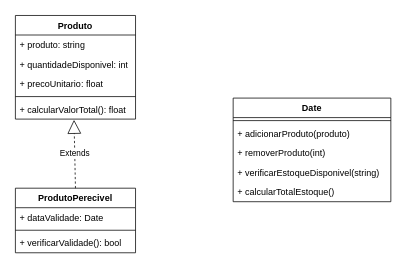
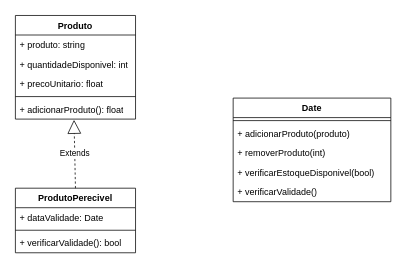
(76, 115) -> (76, 115)
(312, 178) -> (312, 178)
(293, 193) -> (284, 193)
